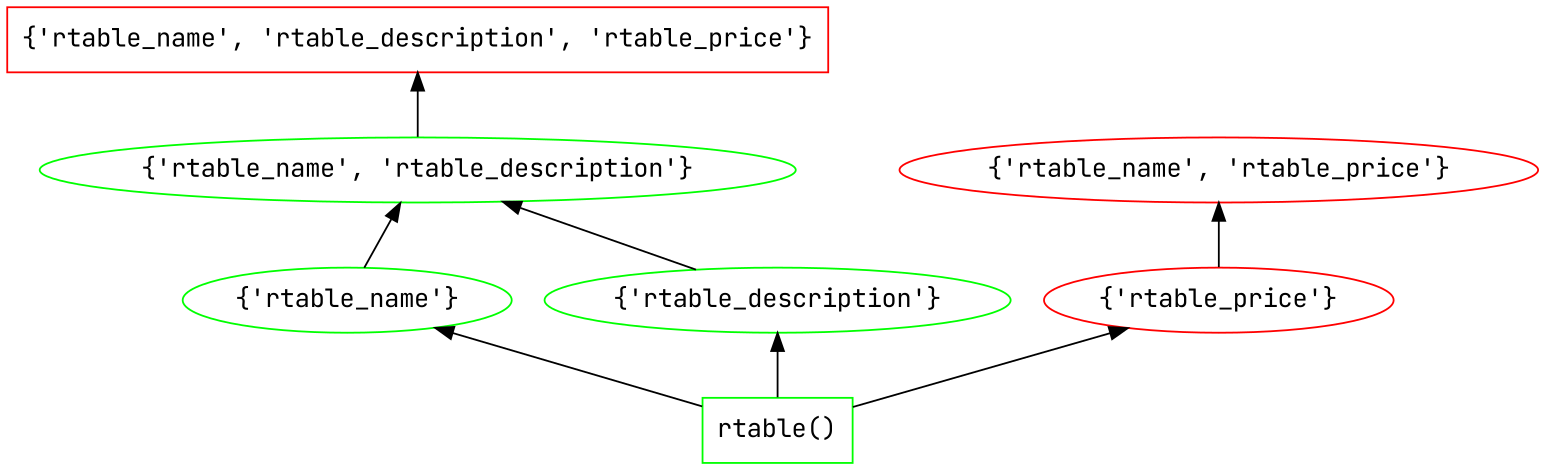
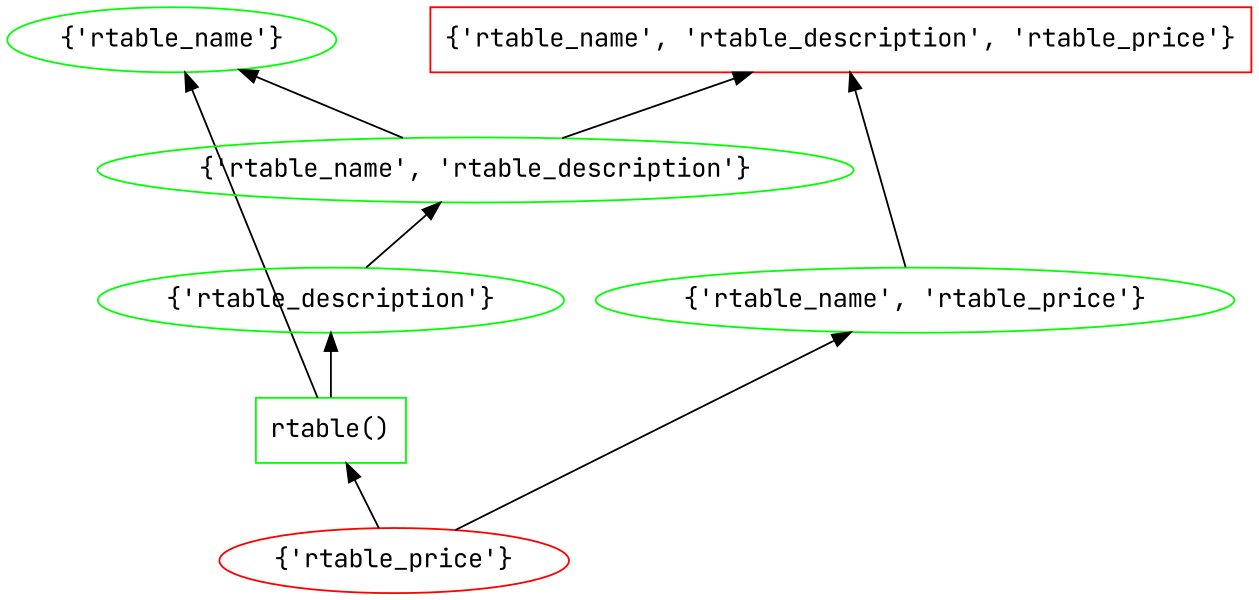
(1219, 170) -> (915, 300)
none -> (880, 179)
(378, 243) -> (330, 107)
(982, 370) -> (367, 504)
